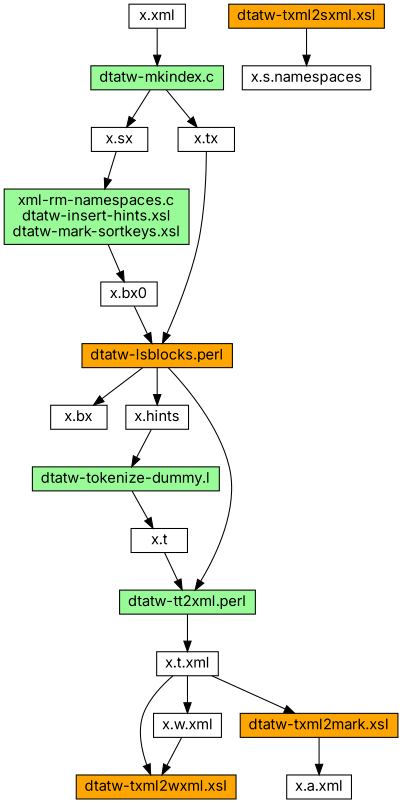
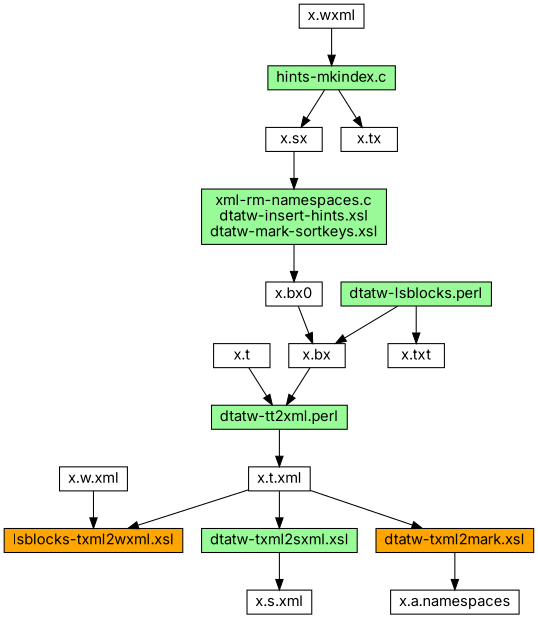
(157, 16) -> (332, 16)
(307, 16) -> (279, 540)
(157, 78) -> (332, 78)
(307, 78) -> (279, 602)
(198, 245) -> none
(141, 320) -> (304, 320)
(157, 356) -> (416, 294)
(157, 417) -> (416, 356)
(229, 468) -> (301, 382)
(126, 479) -> none
(187, 689) -> (279, 504)
(156, 787) -> (93, 540)
(319, 787) -> (455, 602)
